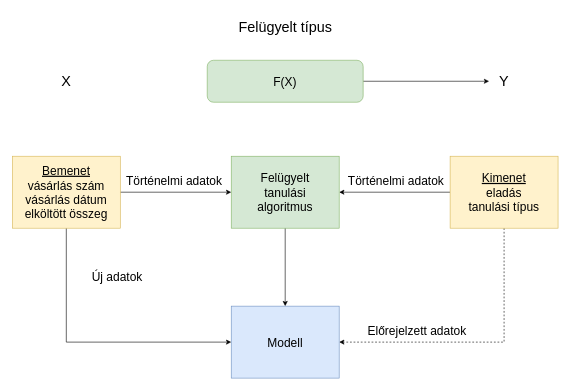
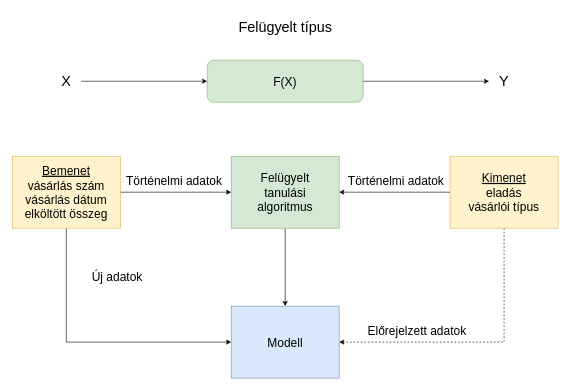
none -> (201, 81)
(504, 192) -> (504, 192)
